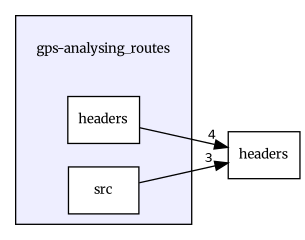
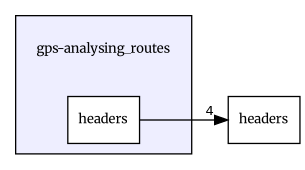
(104, 190) -> none
